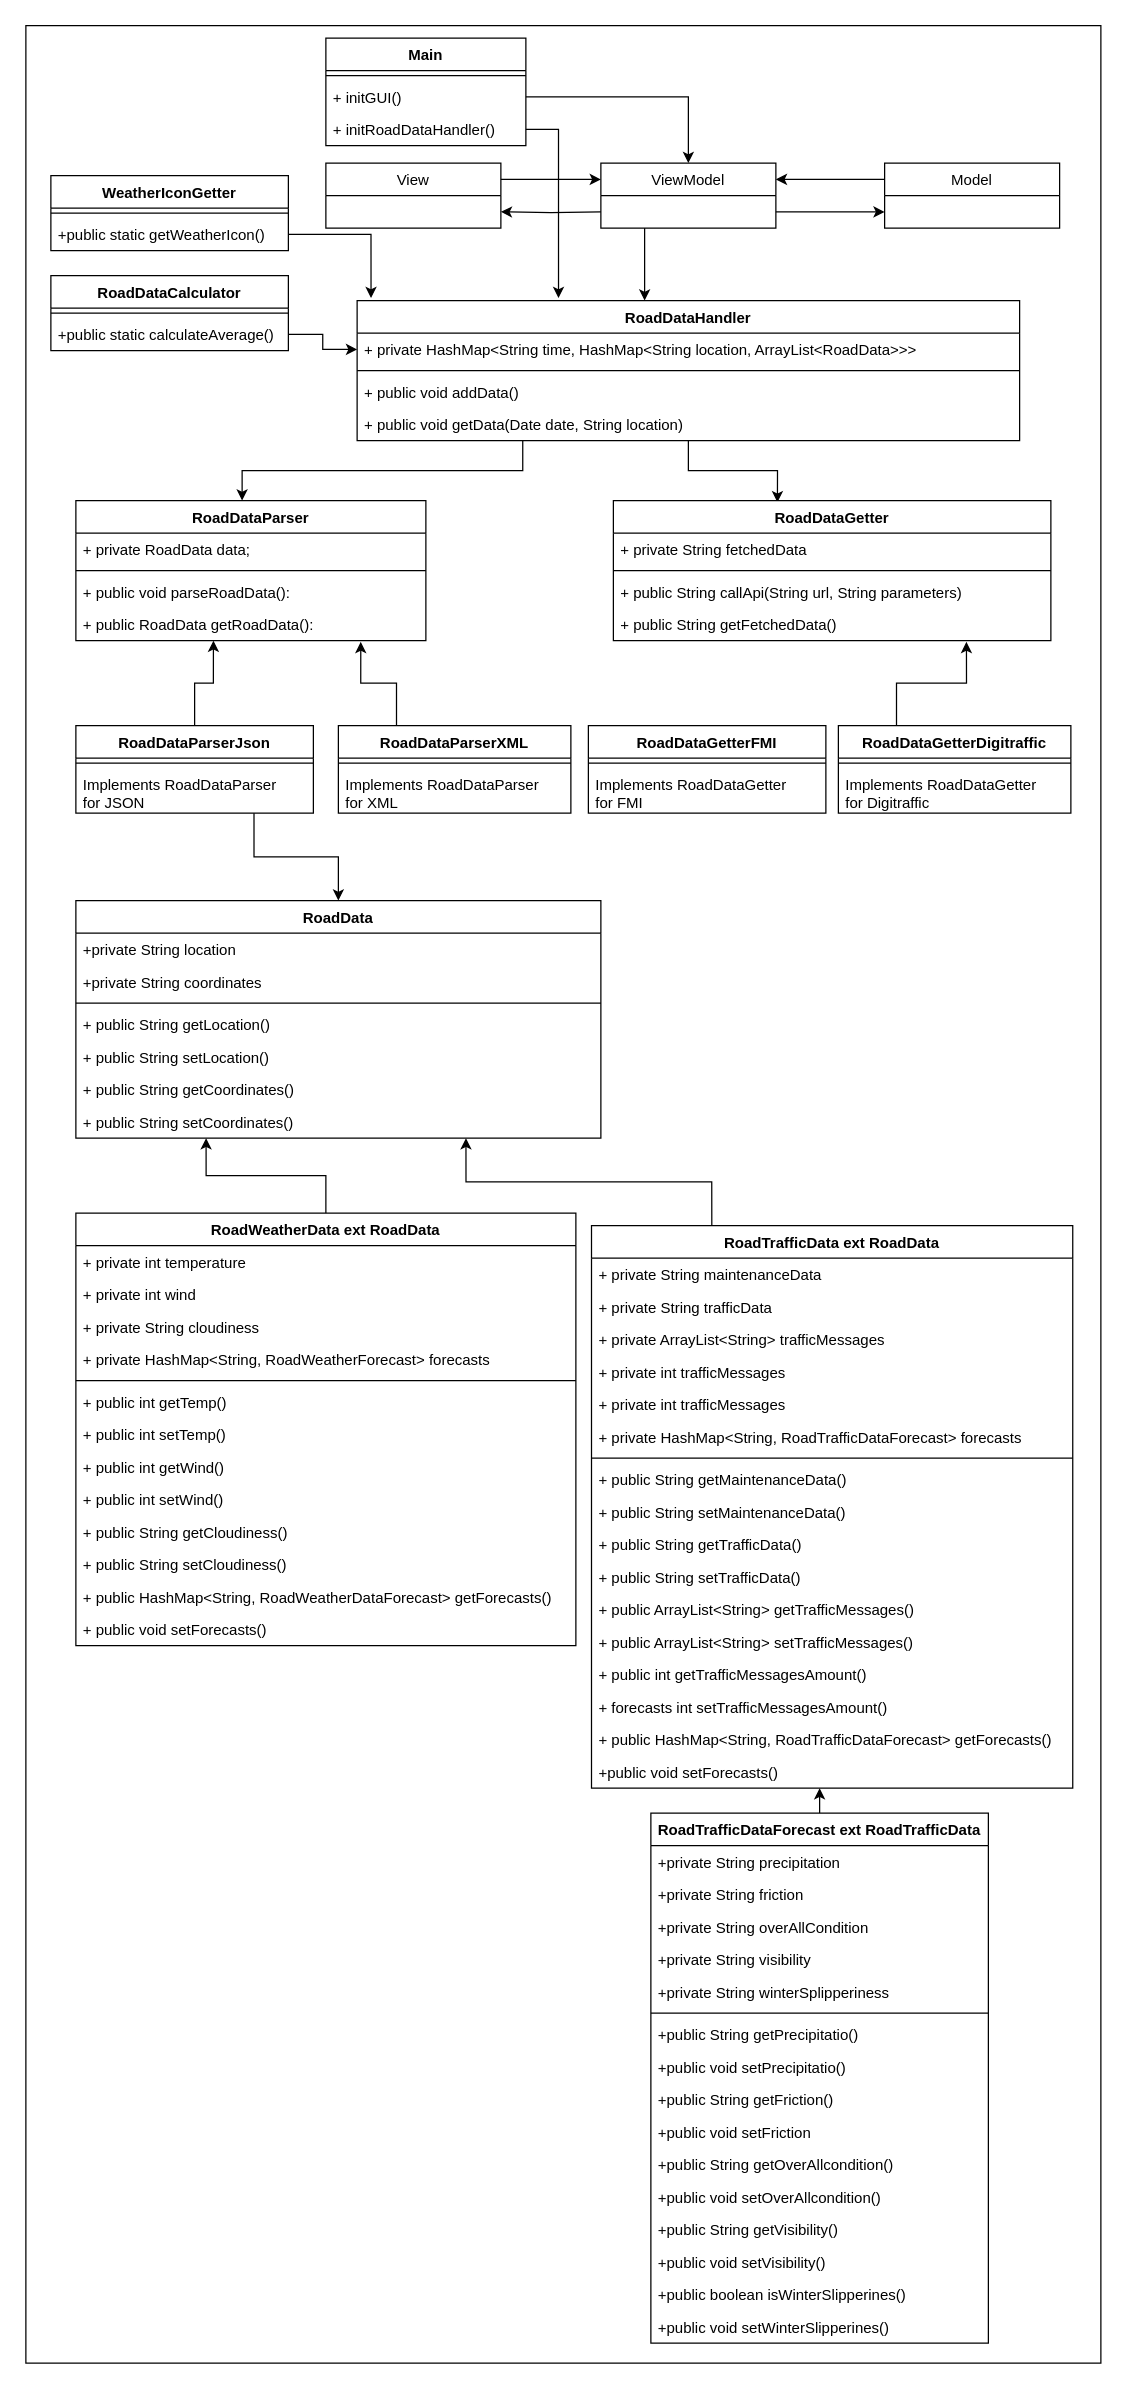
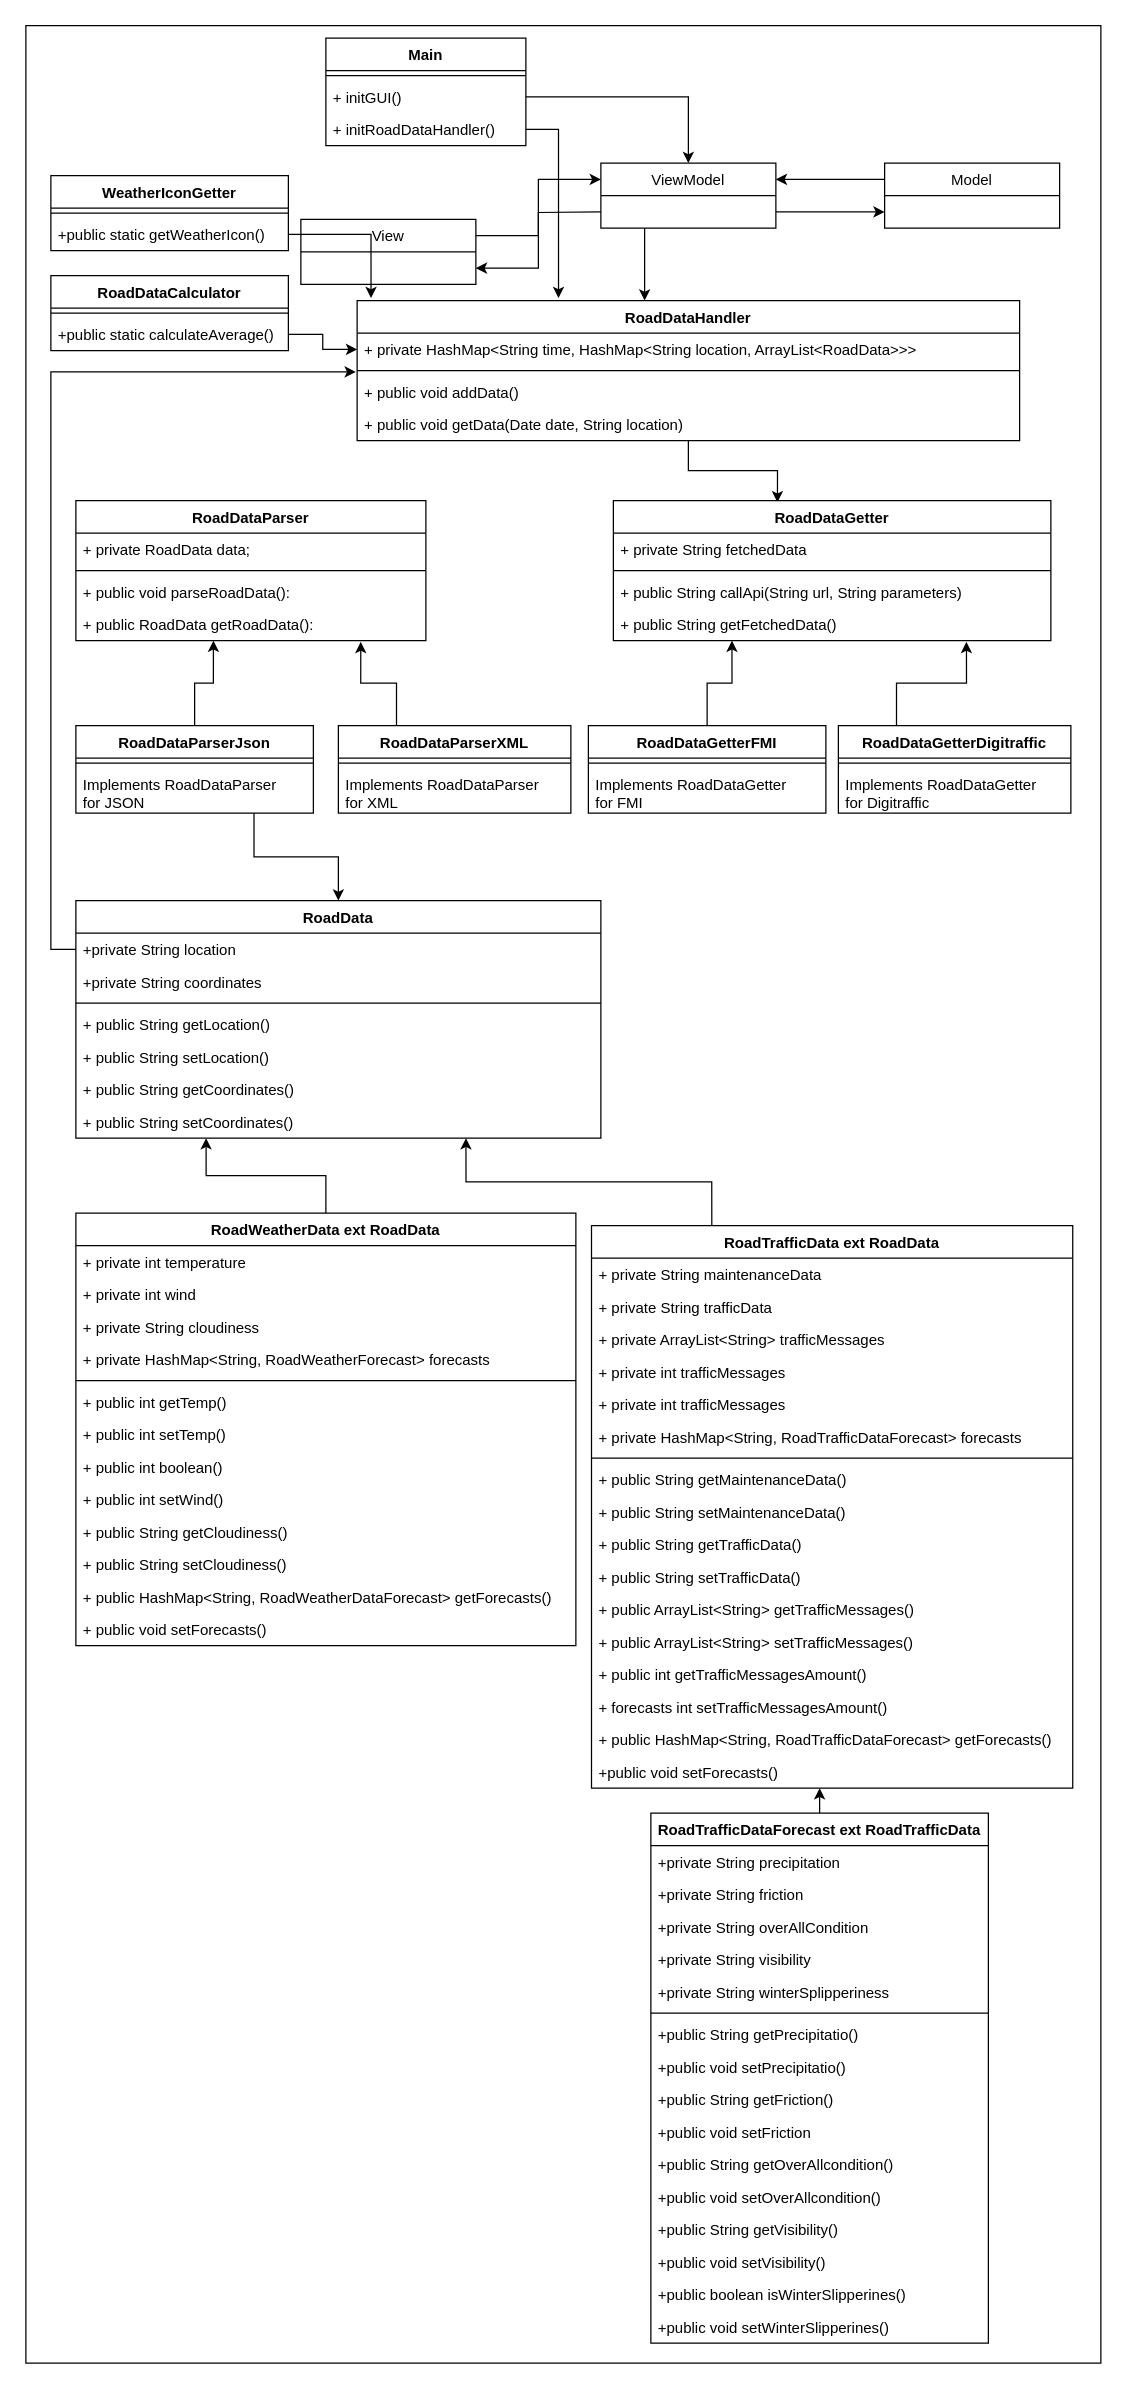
(413, 196) -> (388, 252)
(385, 471) -> none
none -> (51, 524)
none -> (715, 683)
(161, 1468) -> (161, 1468)
